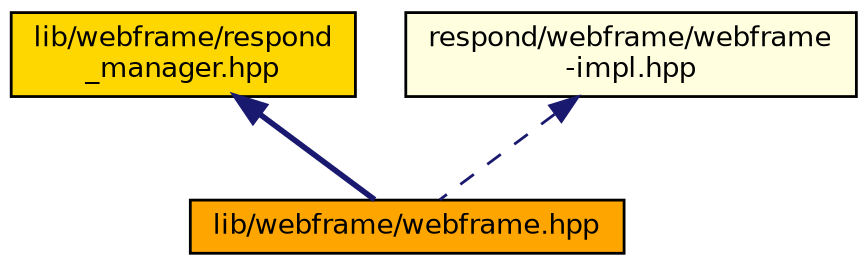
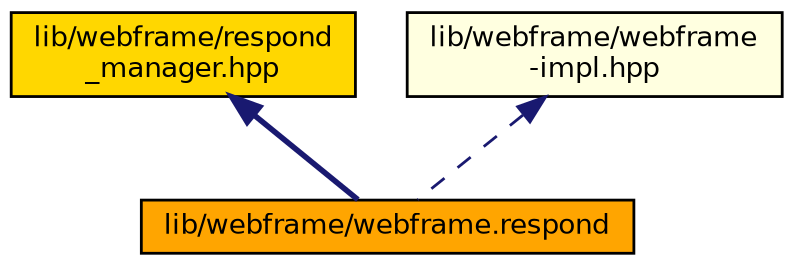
(631, 55) -> (595, 55)
(407, 227) -> (388, 227)
